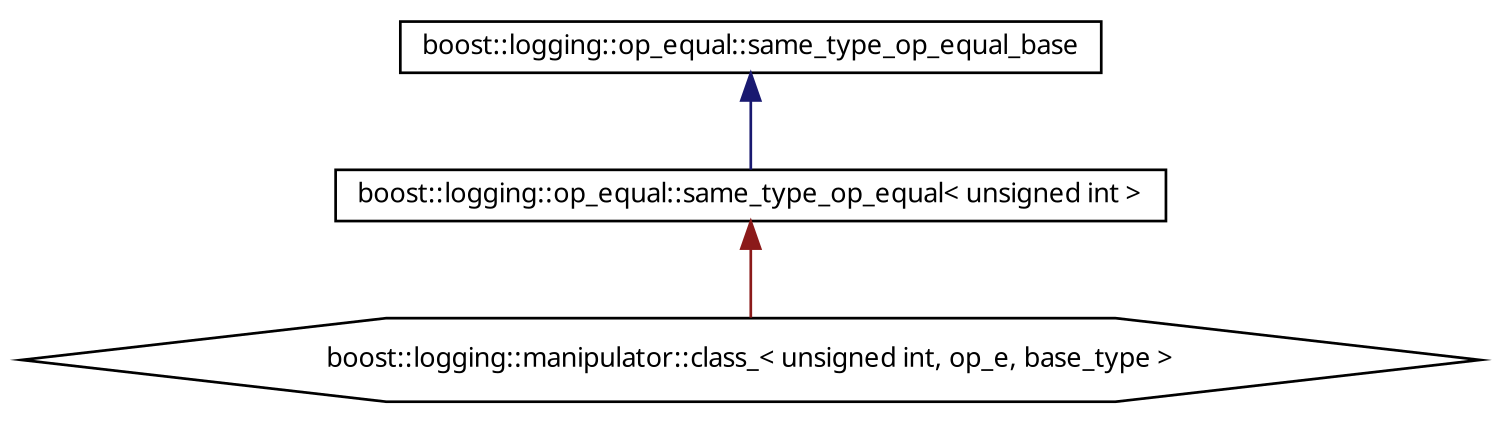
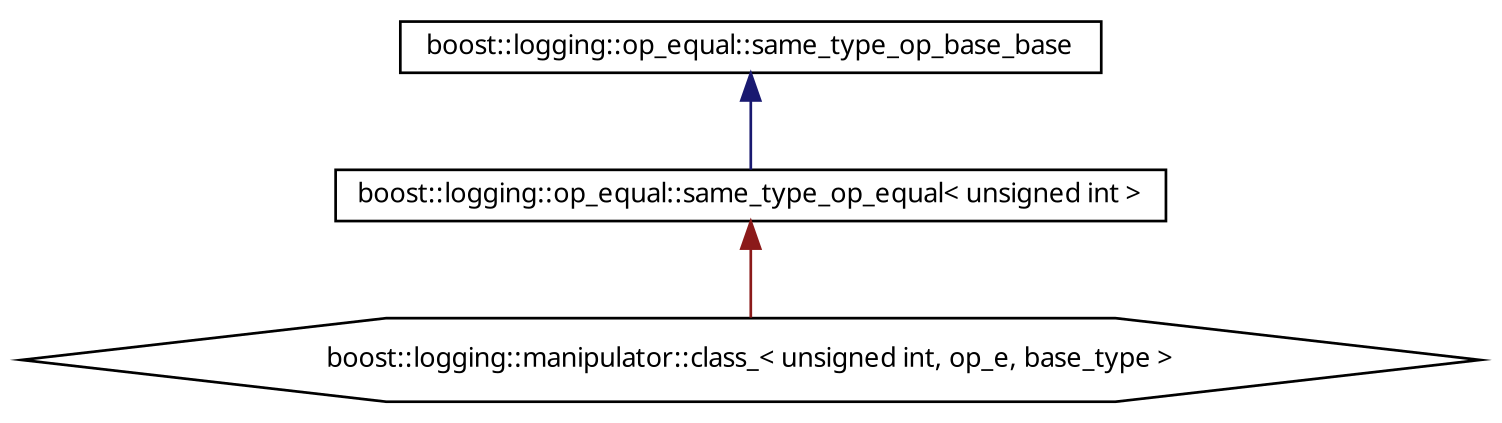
(751, 47) -> (751, 47)
